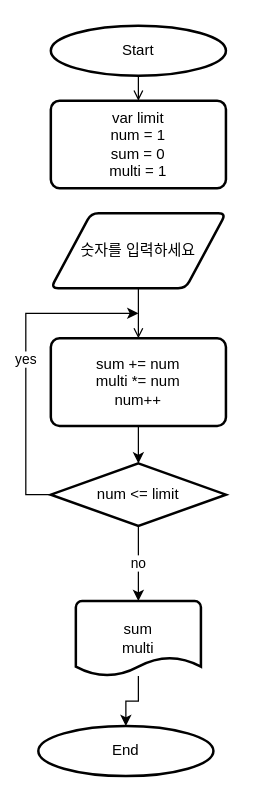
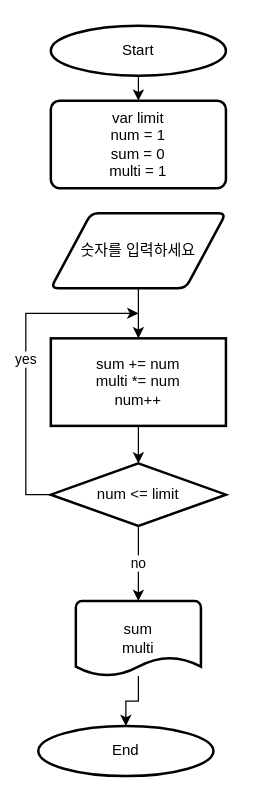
(138, 93) -> (138, 91)
(138, 331) -> (138, 328)
(138, 382) -> (138, 382)
